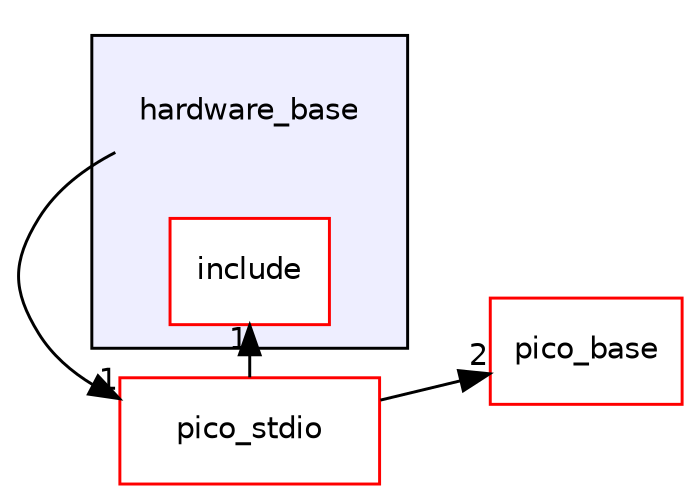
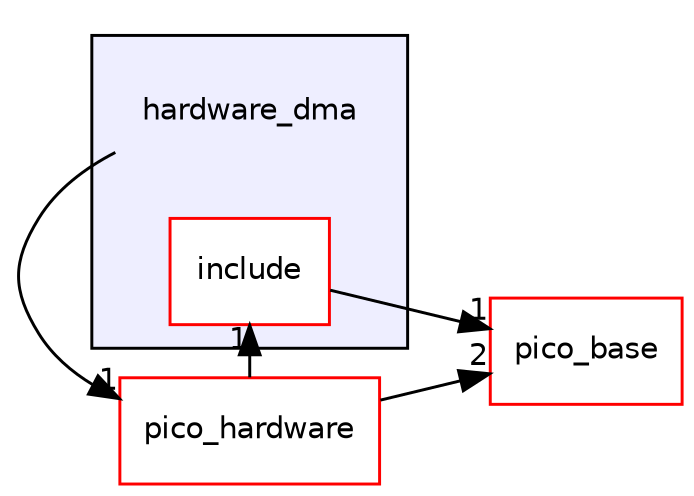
(250, 112) -> (250, 112)
none -> (389, 304)
(250, 431) -> (250, 431)
